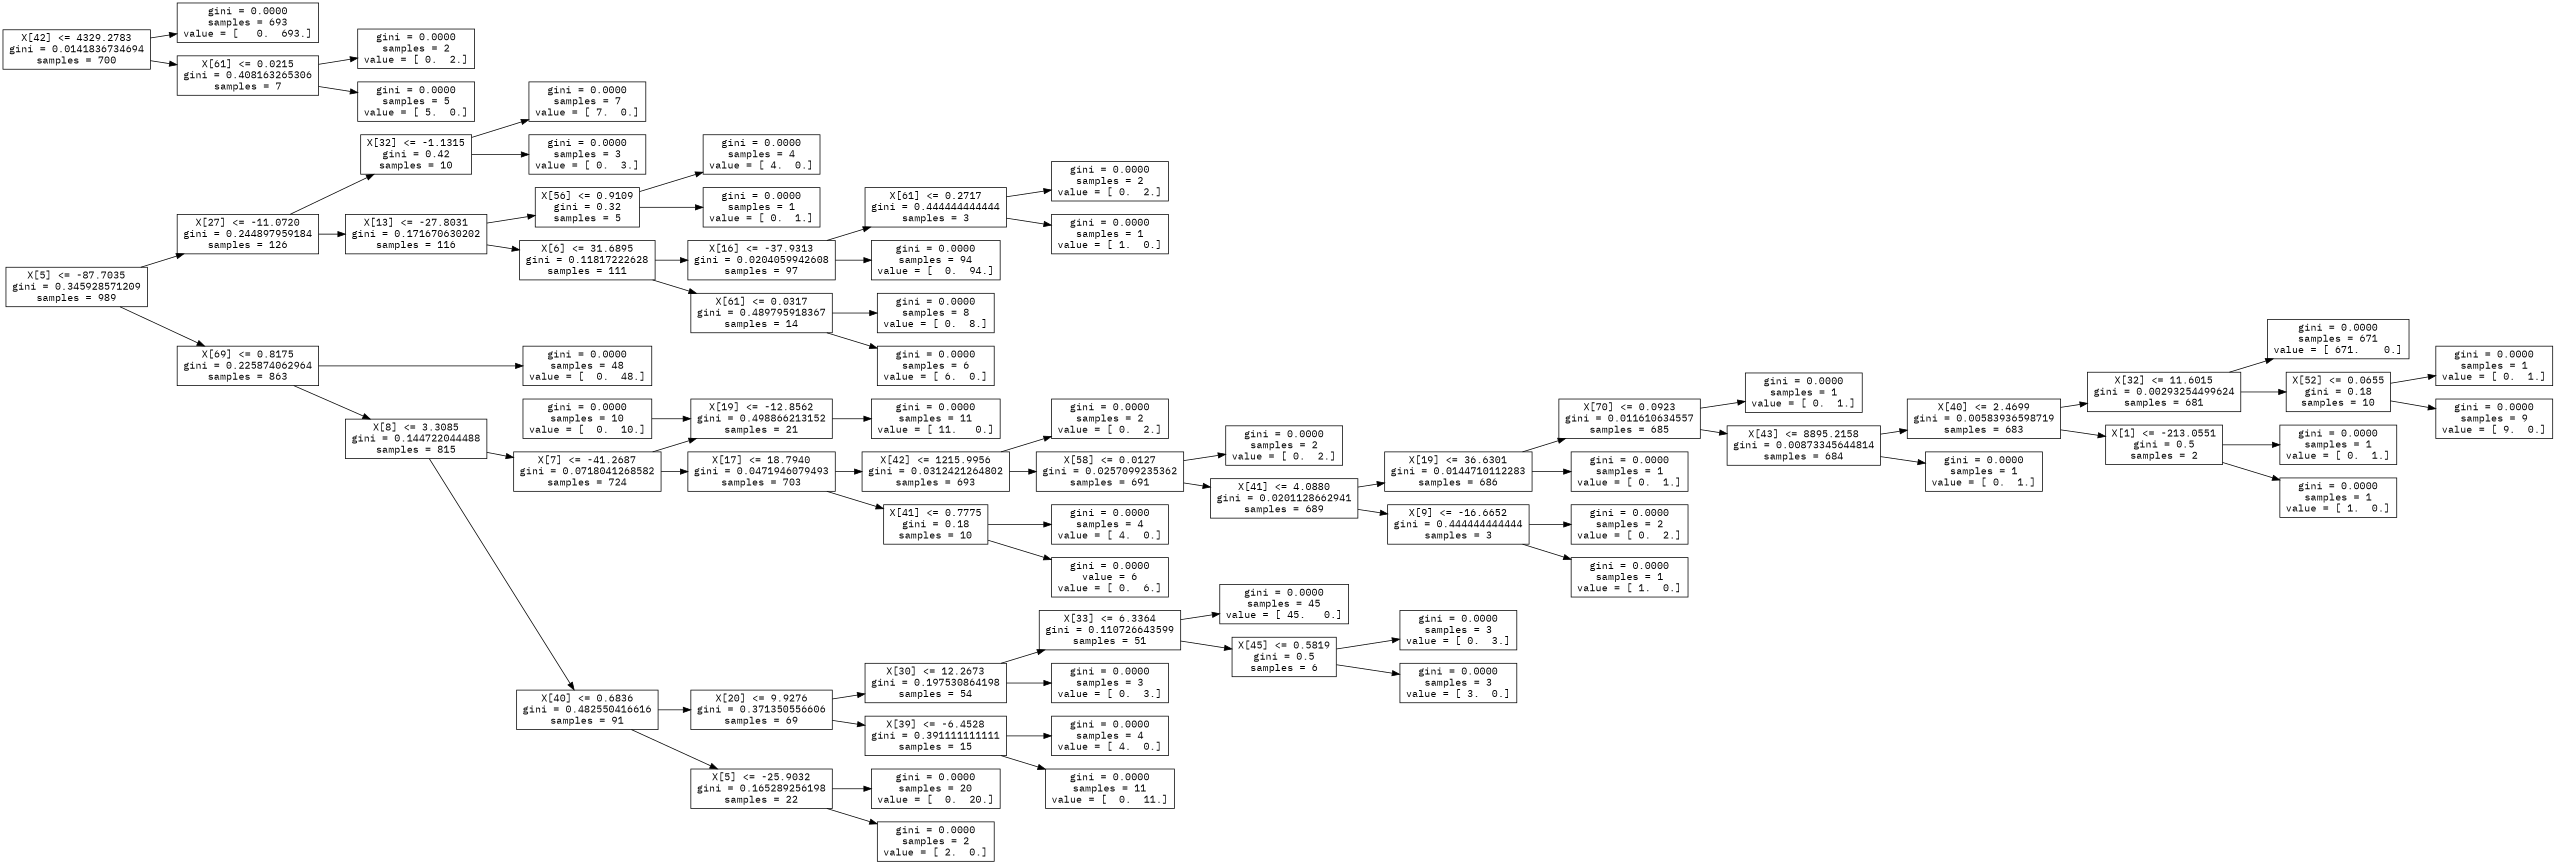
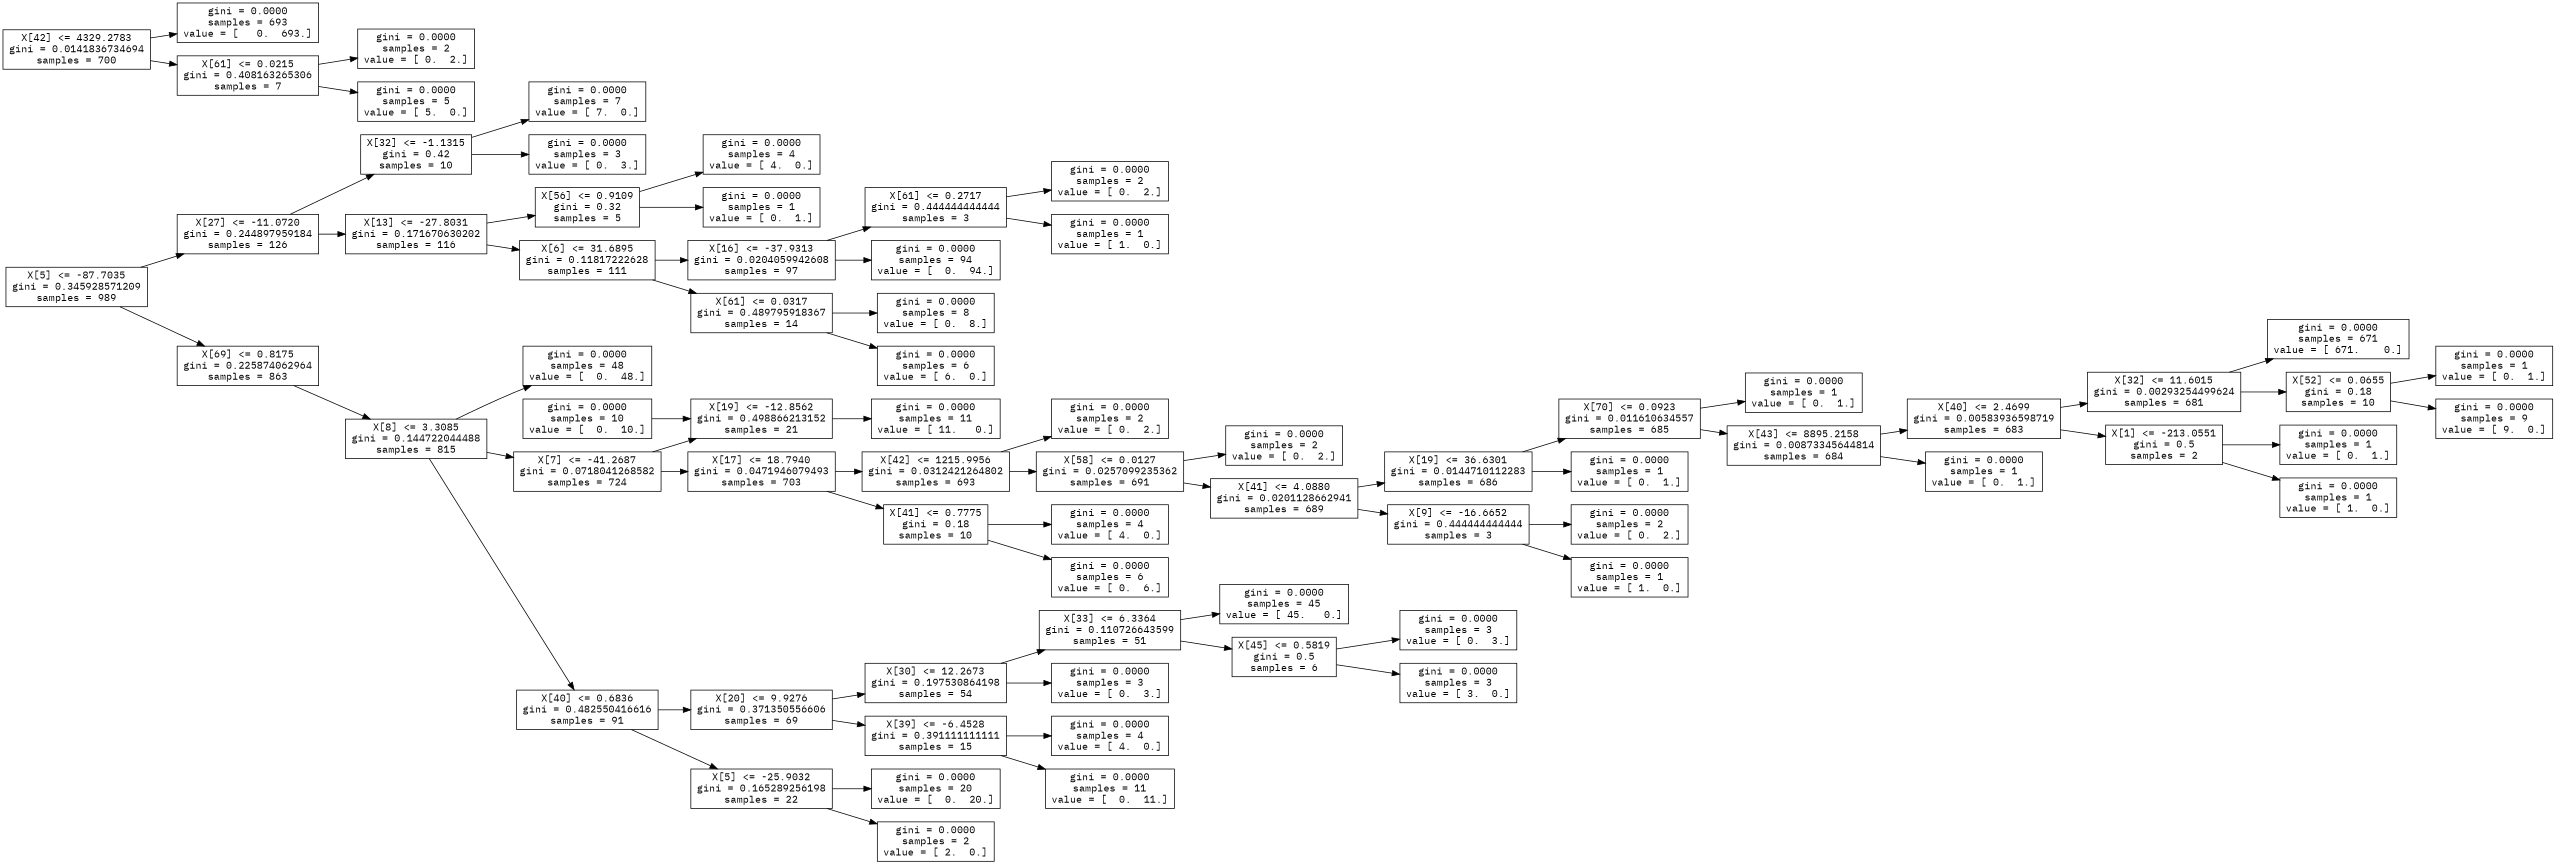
(417, 366) -> (490, 403)
(1110, 577) -> (1110, 577)
